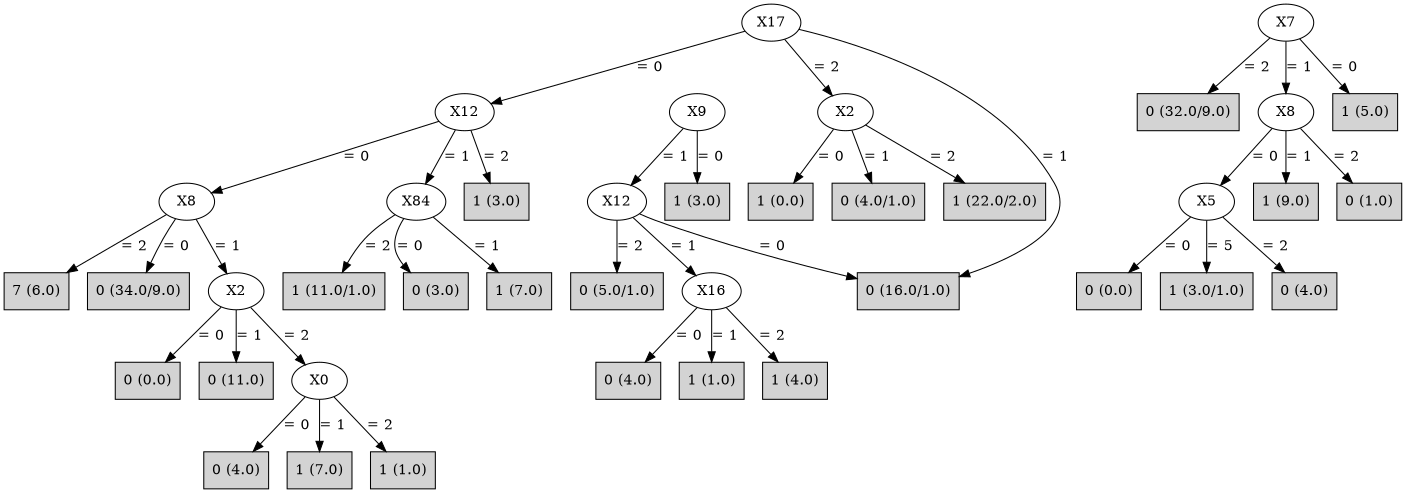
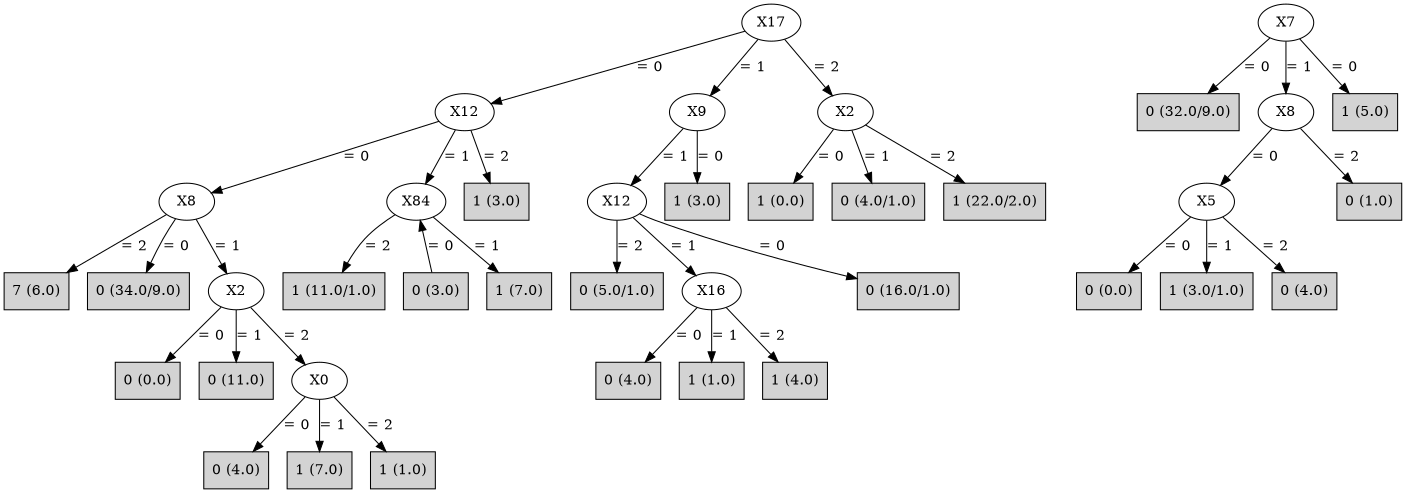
(1257, 67) -> (1257, 67)
(1001, 121) -> (738, 63)
(1286, 202) -> none
(395, 242) -> (427, 252)
(1220, 246) -> (1220, 246)
